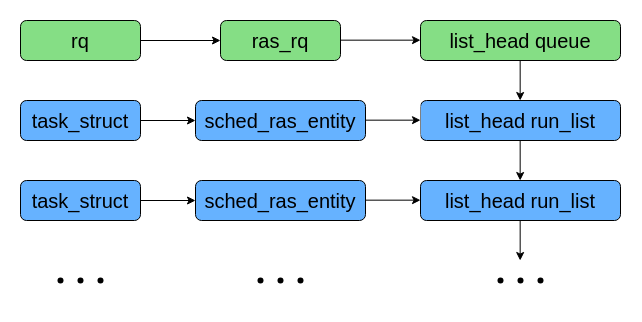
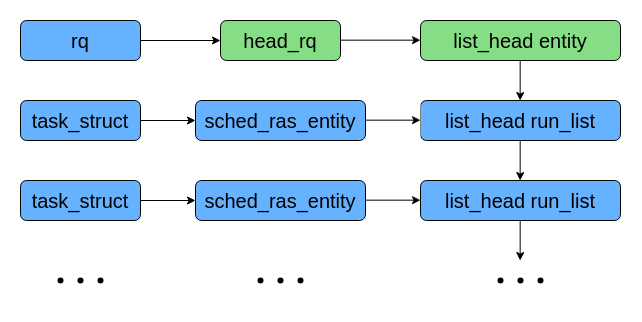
(81, 41) -> (81, 41)
(281, 41) -> (281, 41)
(521, 41) -> (521, 41)
